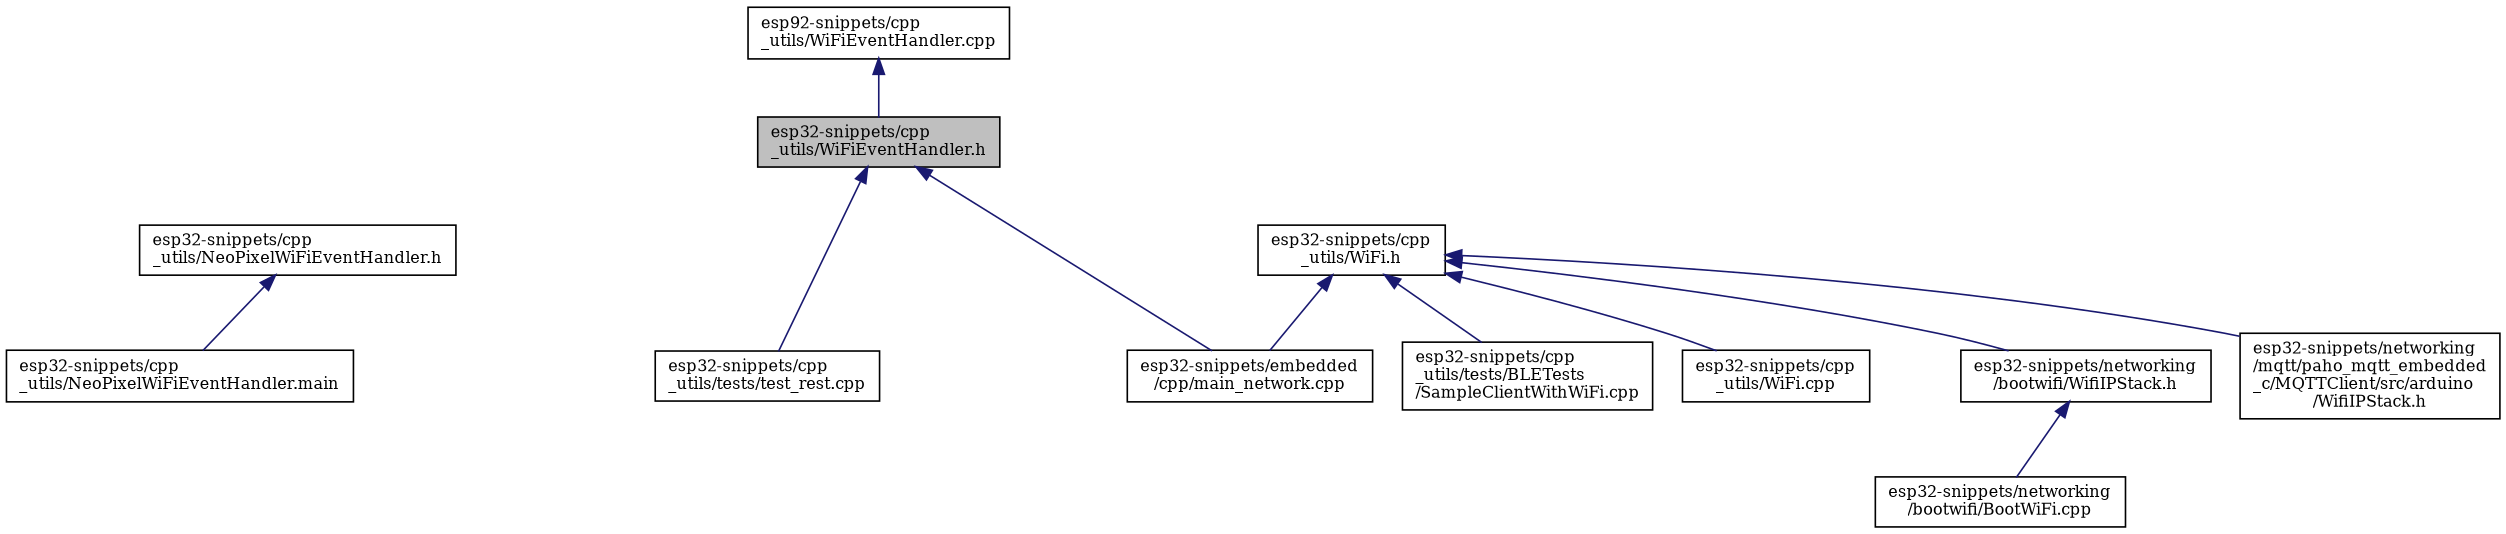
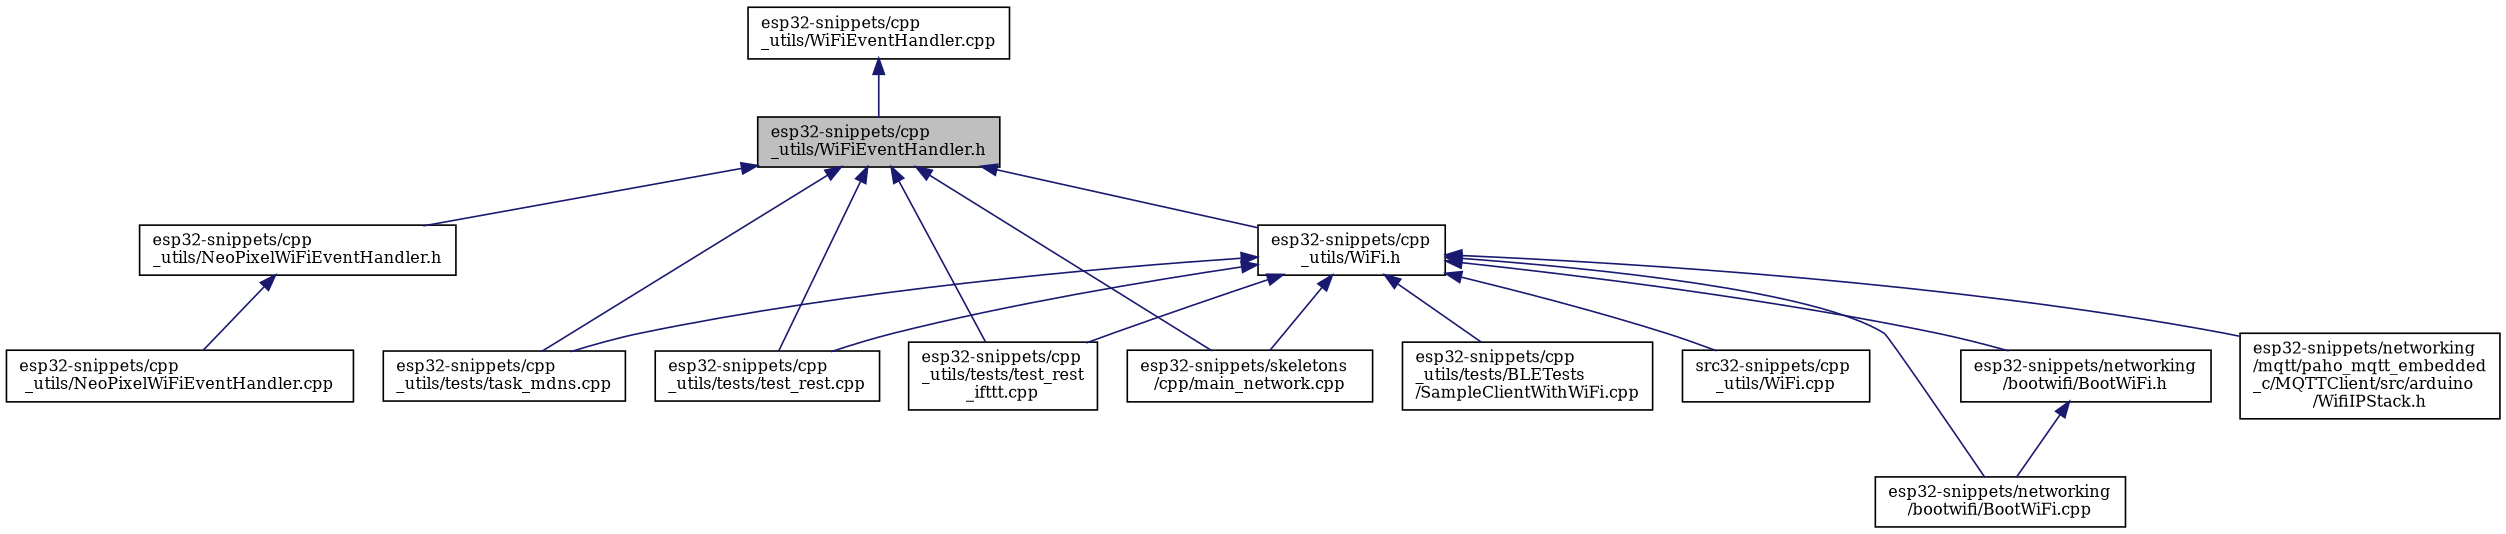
(879, 33) -> (879, 33)
none -> (582, 197)
none -> (1127, 199)
none -> (1035, 302)
none -> (1890, 340)
(180, 376) -> (180, 376)
none -> (504, 376)
none -> (1003, 376)
(1250, 376) -> (1250, 376)
(1776, 376) -> (1776, 376)
(2086, 376) -> (2086, 376)
